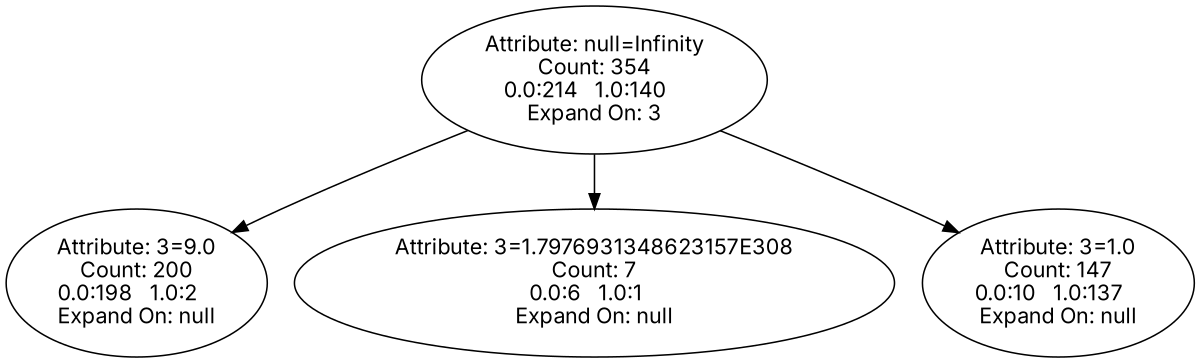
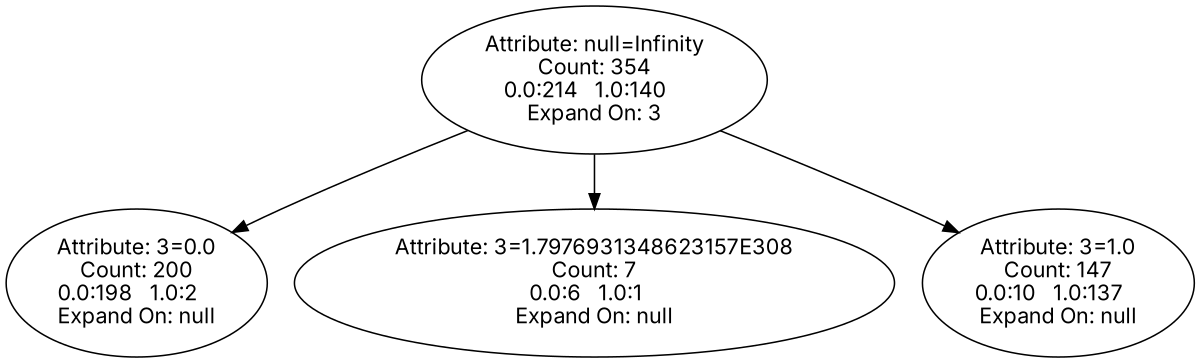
(137, 283) -> (137, 283)
